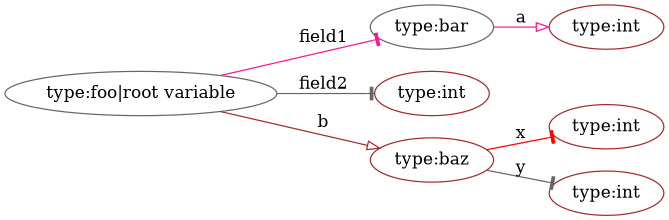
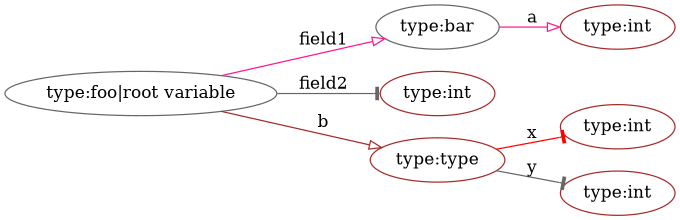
(297, 58) -> (297, 59)
(432, 160) -> (438, 160)
